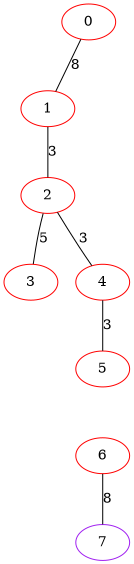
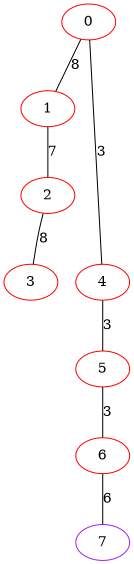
(53, 152) -> (53, 152)
(44, 239) -> (44, 239)
(74, 239) -> (96, 152)
none -> (103, 412)
(108, 499) -> (108, 499)
